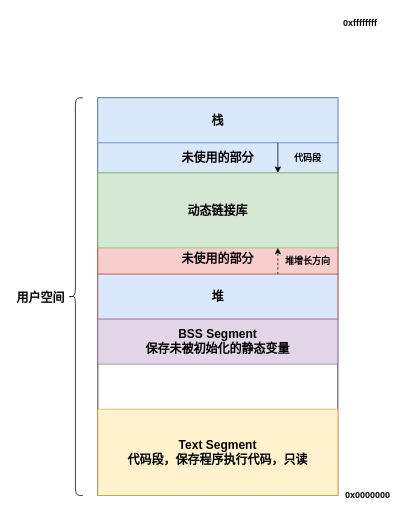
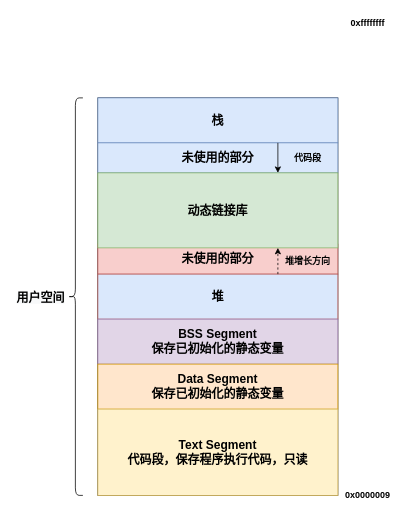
(360, 23) -> (368, 23)
(218, 342) -> (218, 342)
none -> (218, 387)
(368, 495) -> (368, 495)
